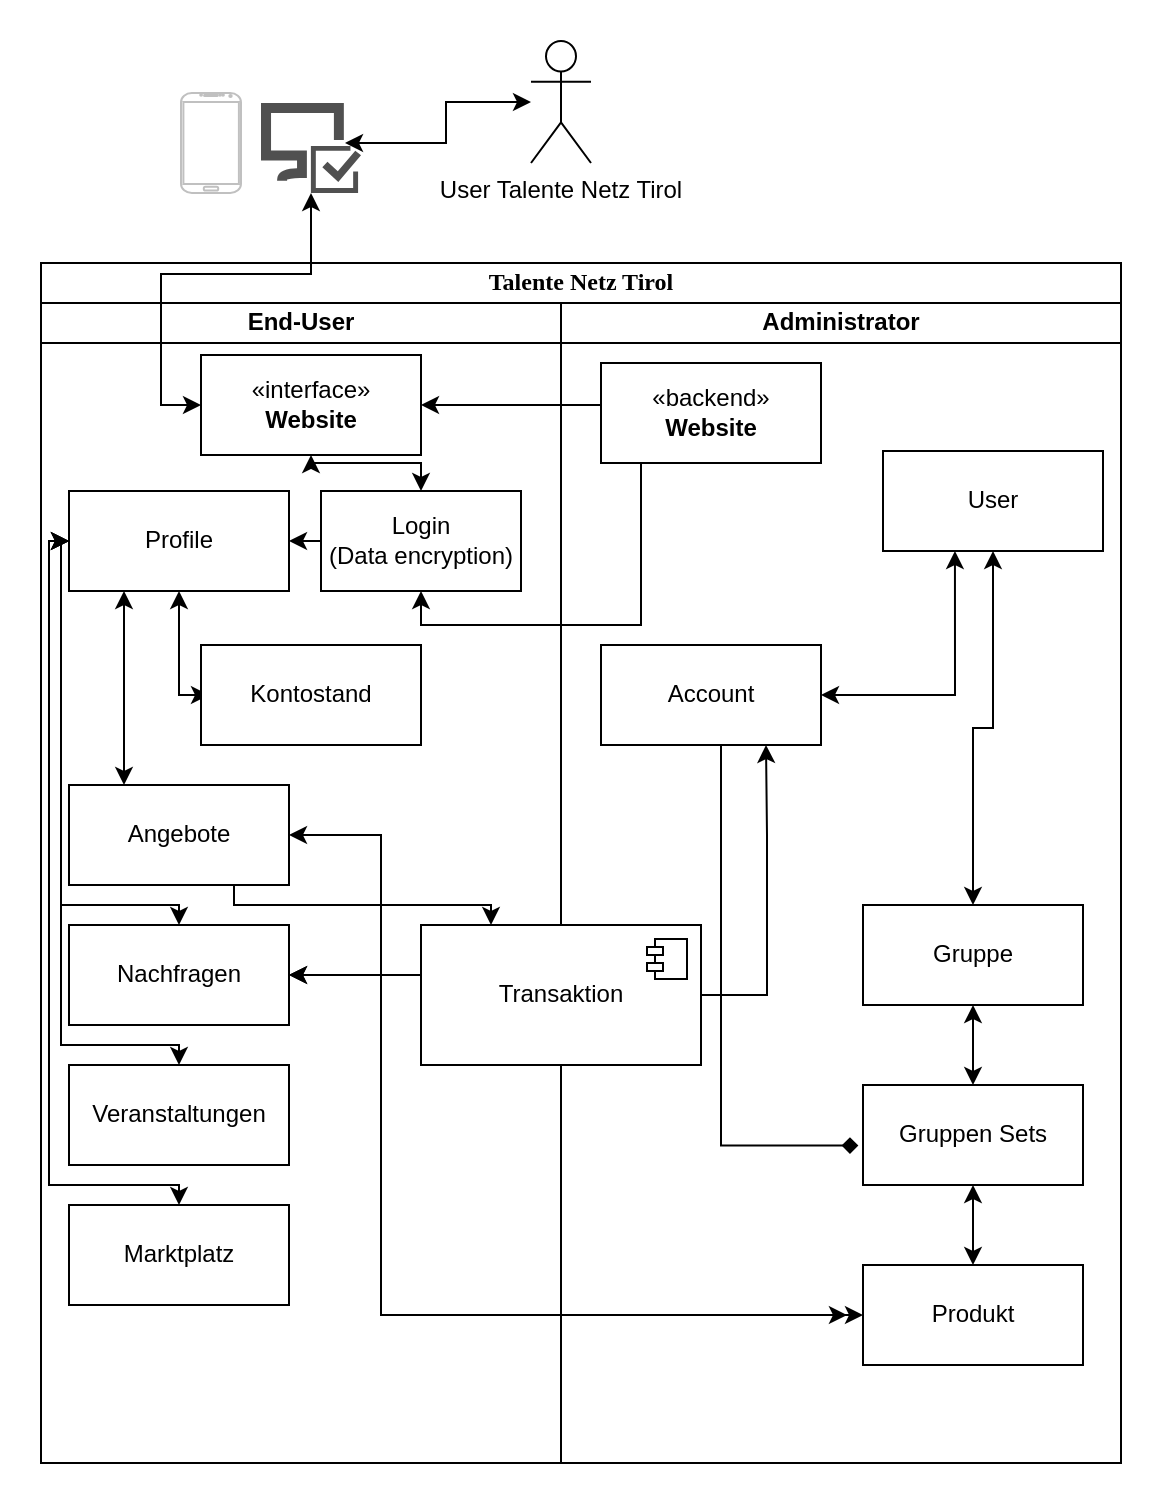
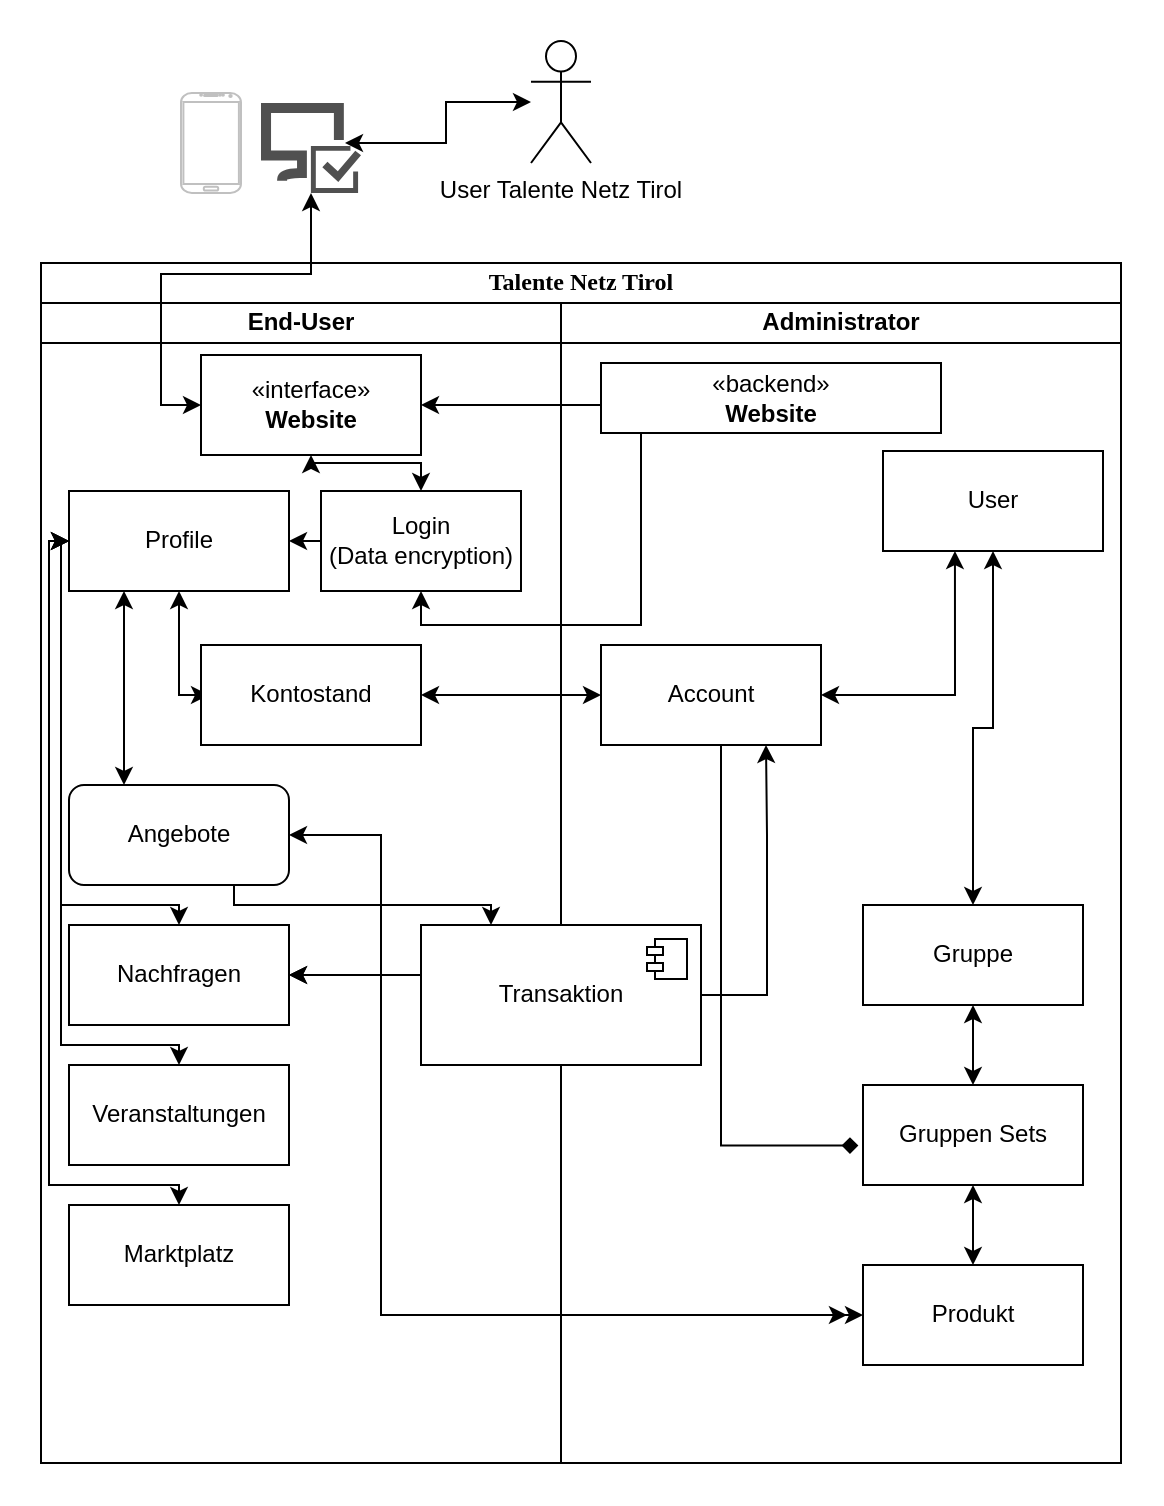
(711, 413) -> (771, 398)
none -> (495, 695)
(179, 835) -> (179, 835)
